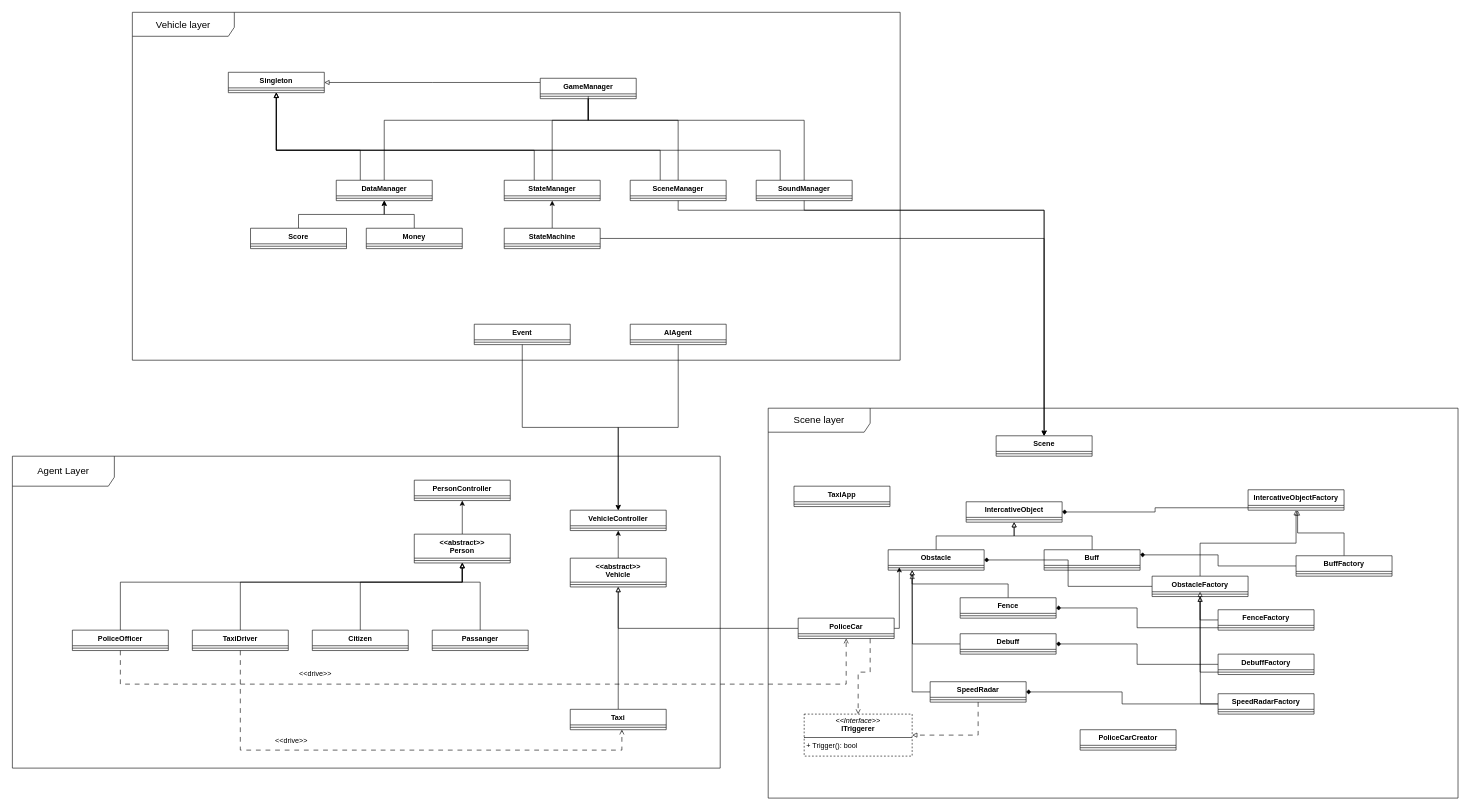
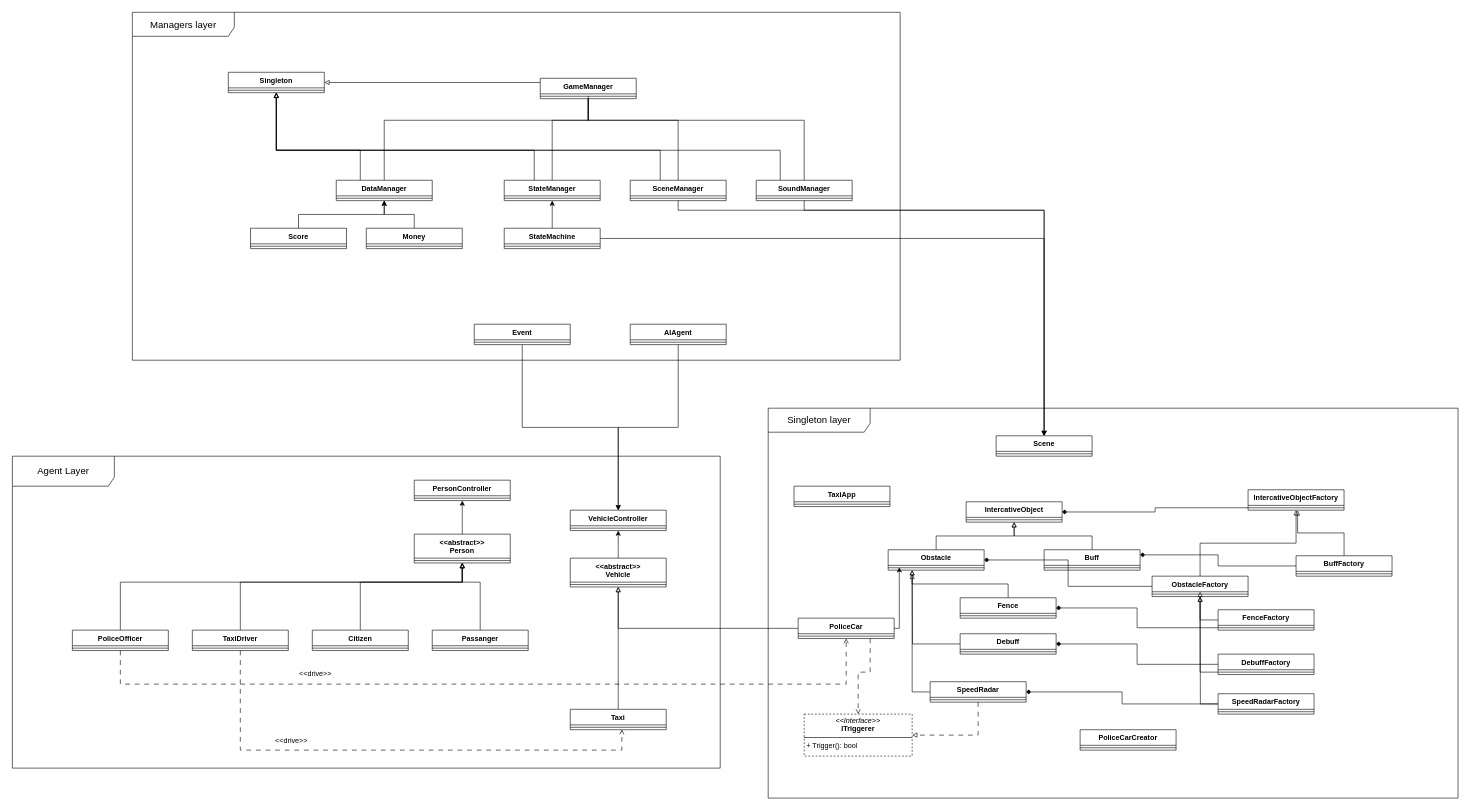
(183, 24) -> (183, 24)
(819, 420) -> (819, 420)
